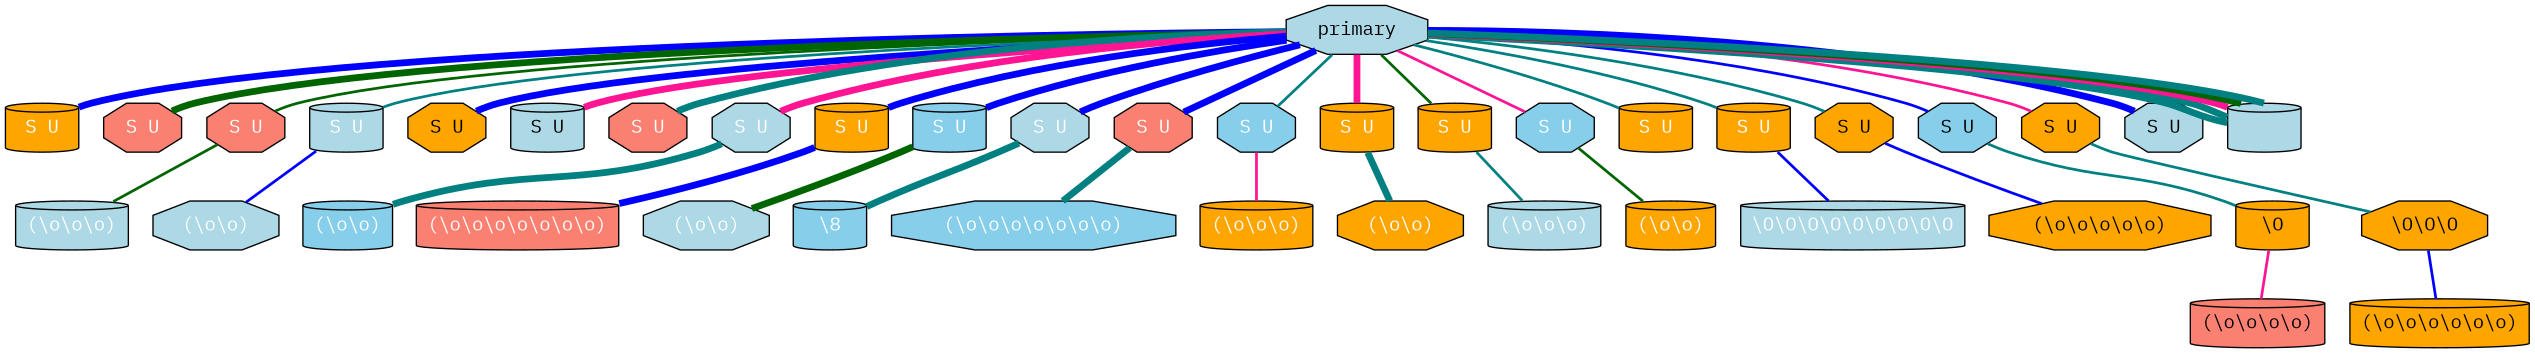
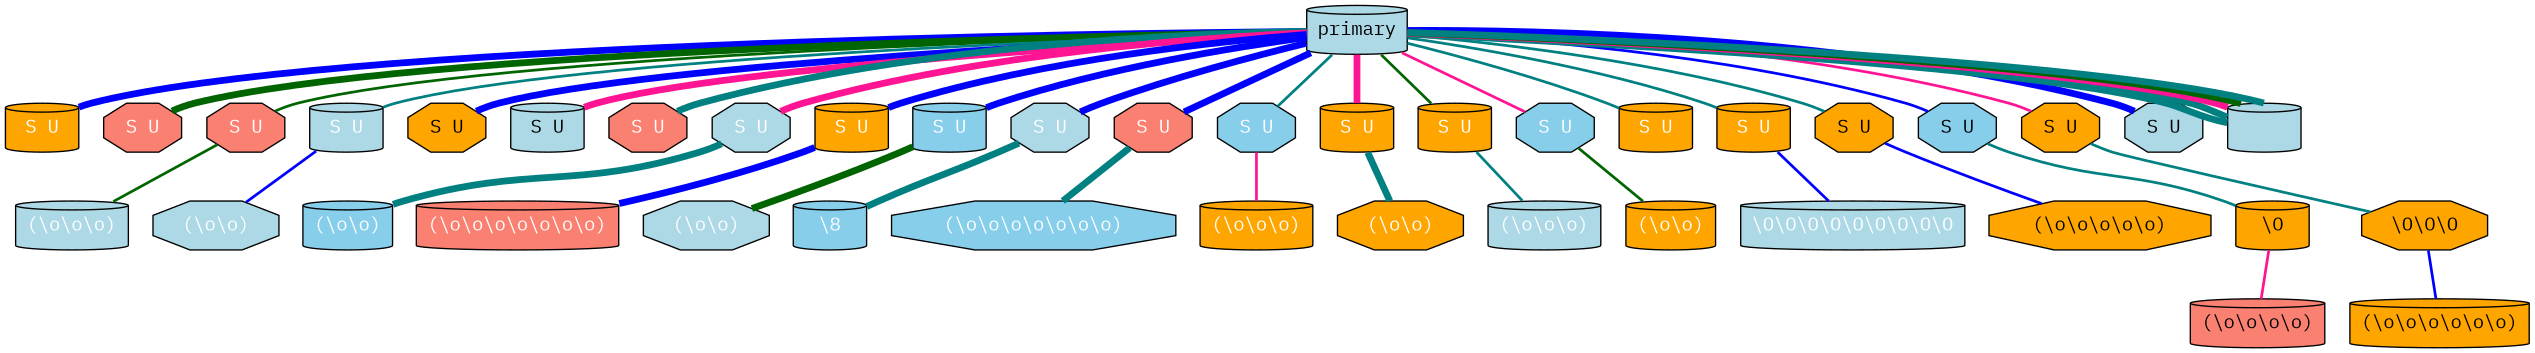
(1357, 30) -> (1357, 30)
